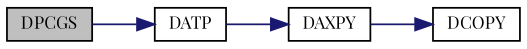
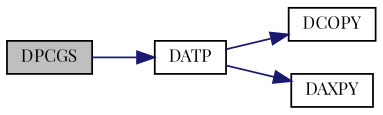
(393, 24) -> (249, 44)
